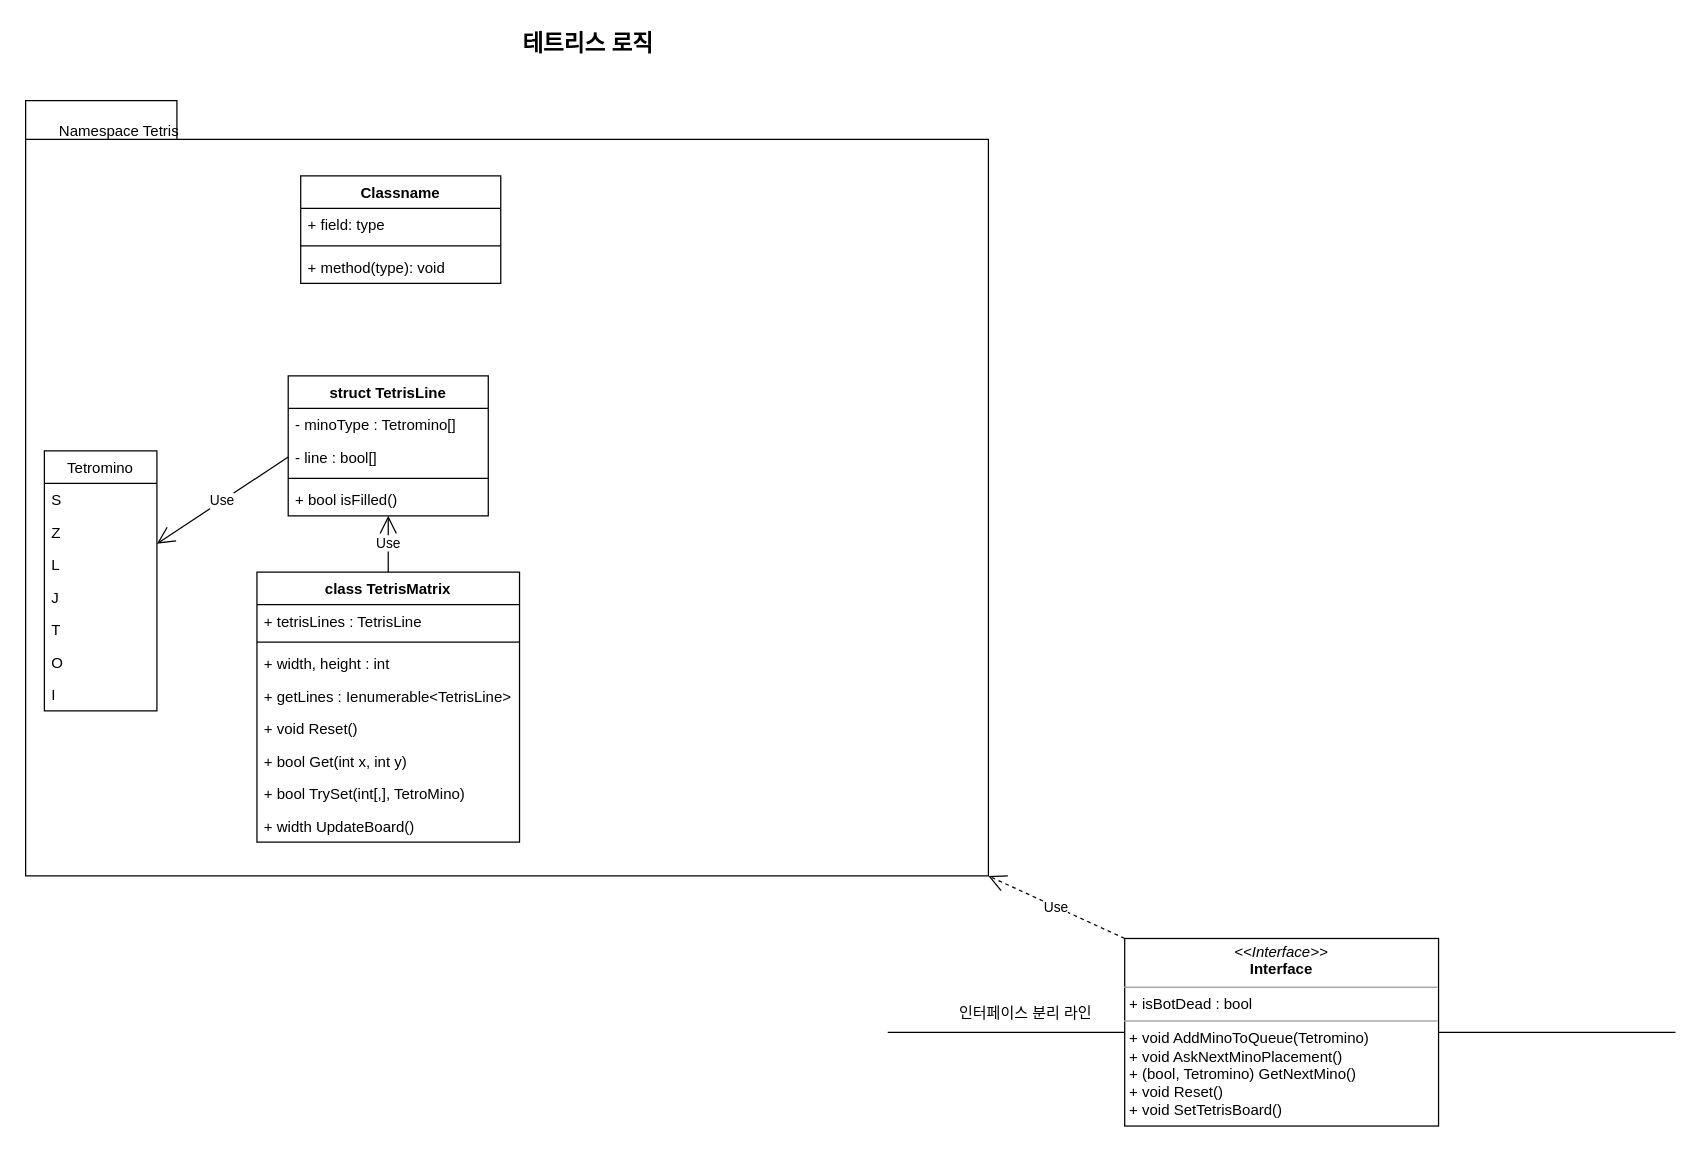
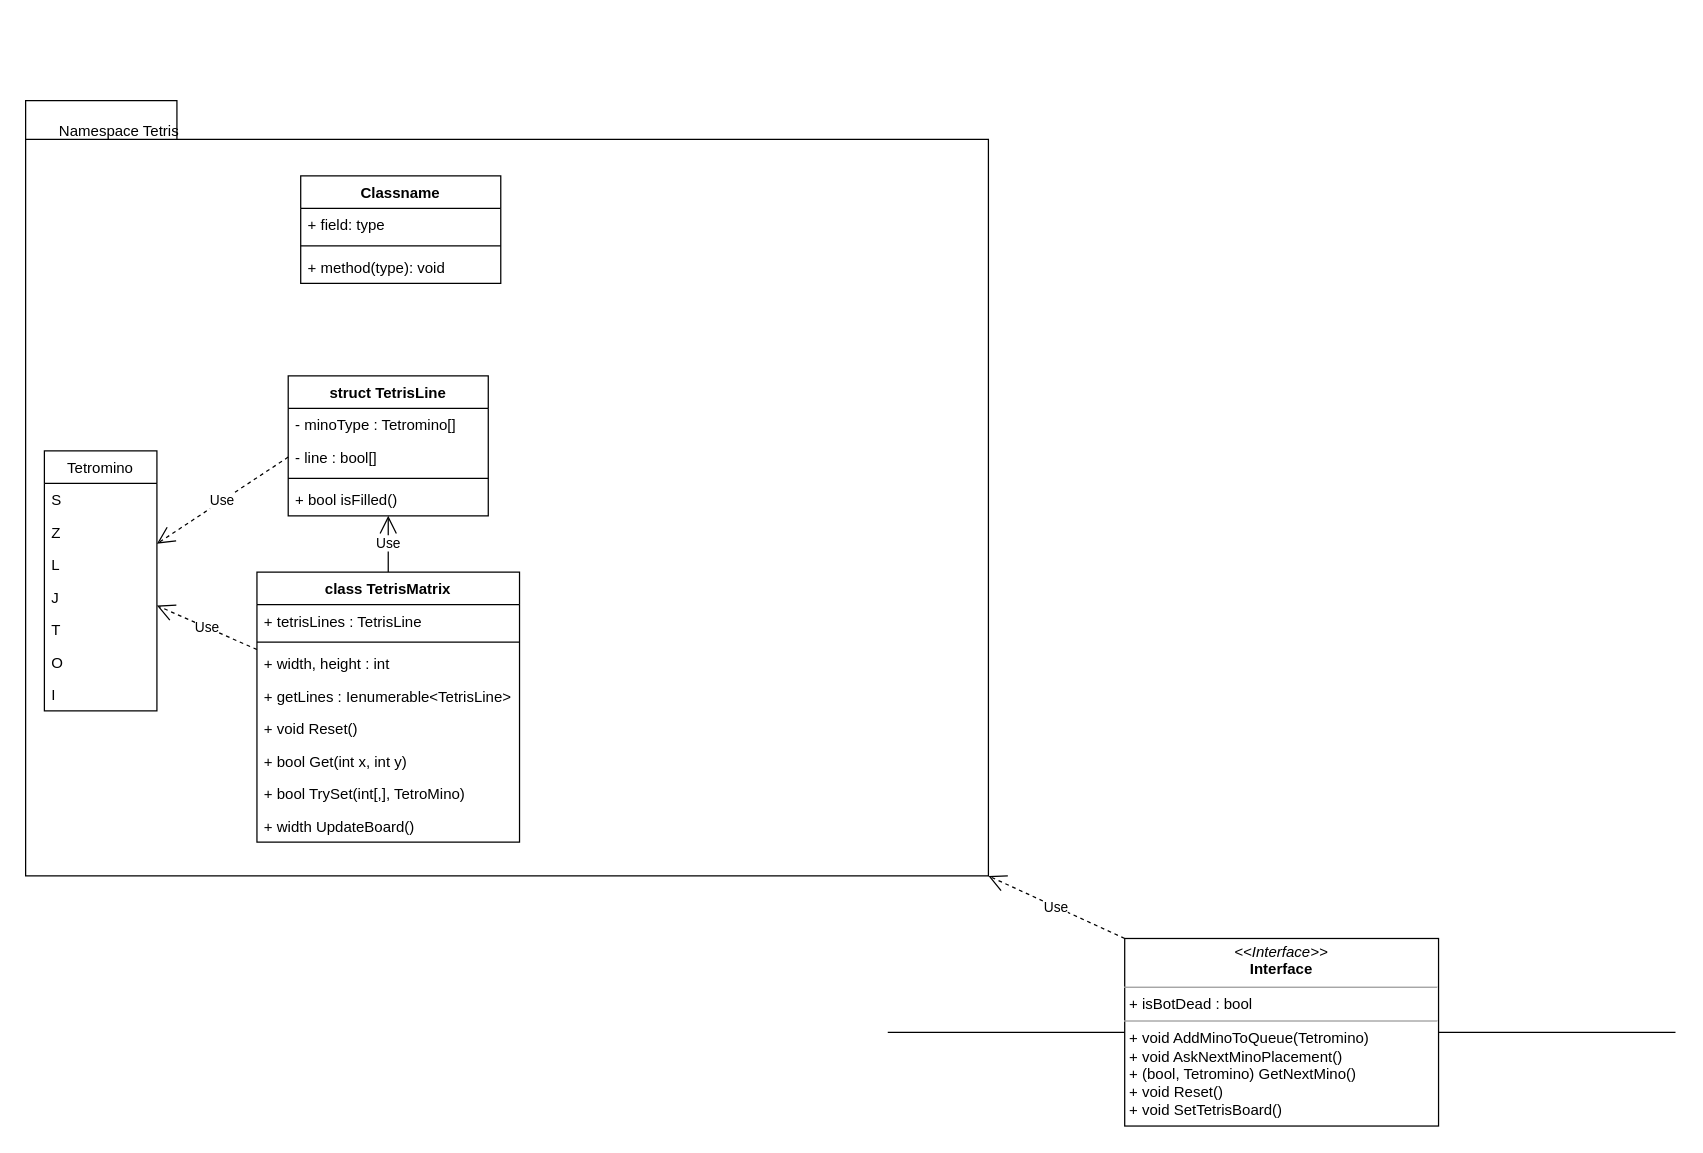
(588, 44) -> none
(260, 476) -> (260, 476)
none -> (207, 627)
(1026, 1013) -> none
